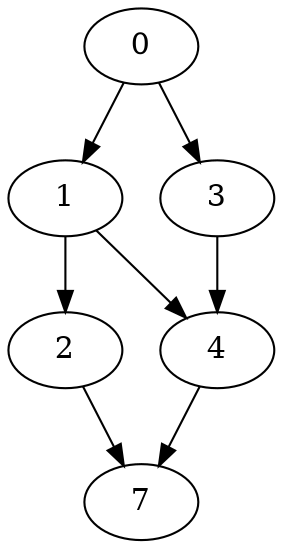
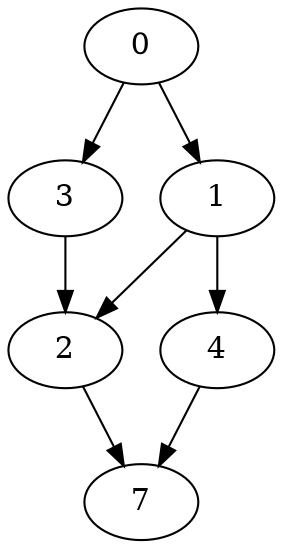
(217, 264) -> (65, 264)
